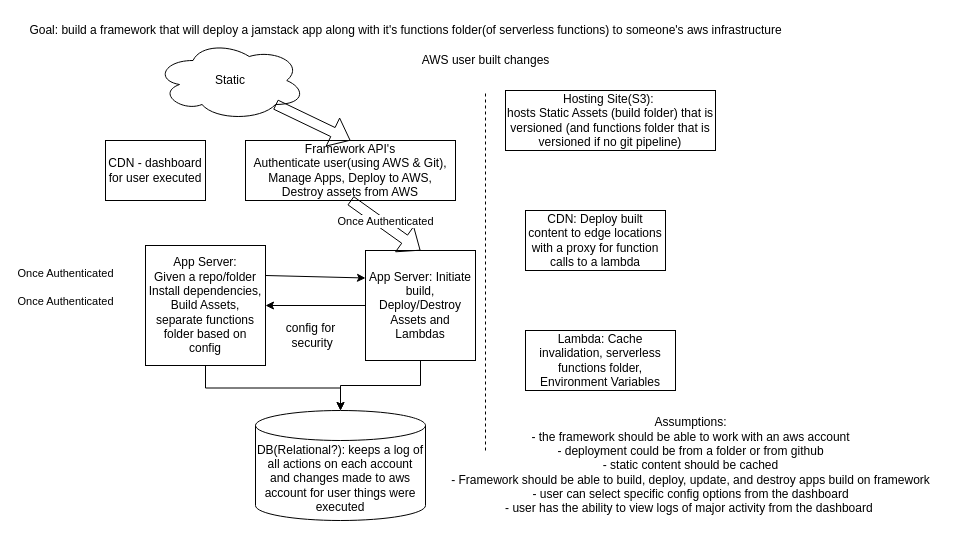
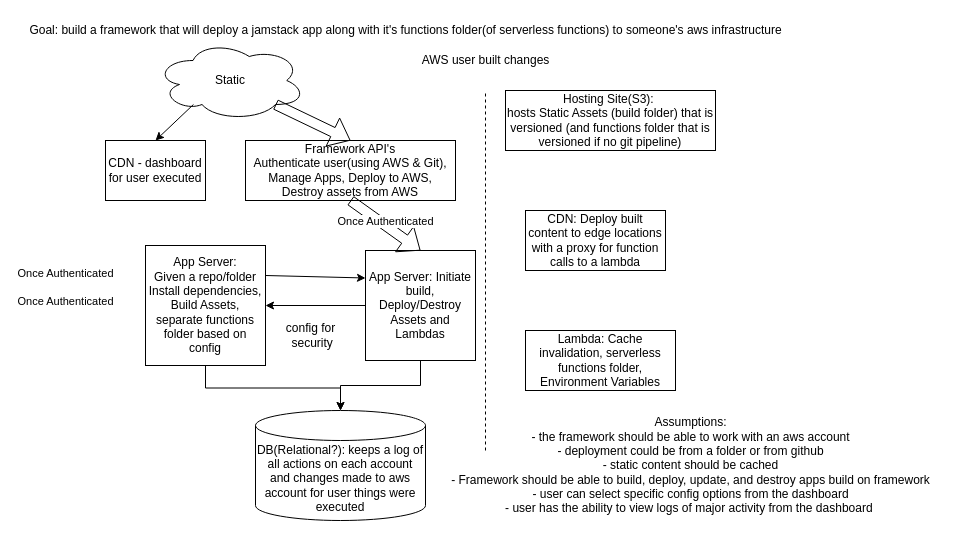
none -> (177, 120)
